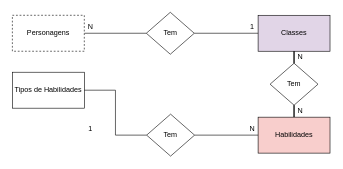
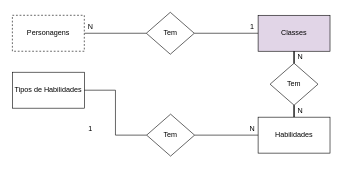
(294, 135) -> (294, 135)
